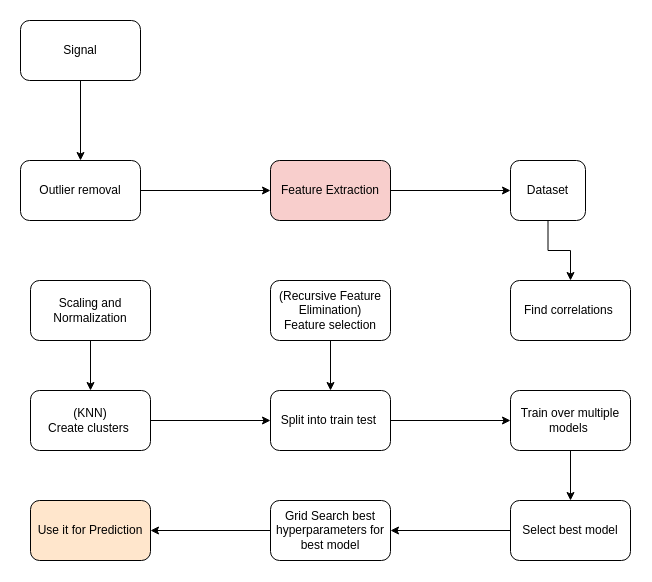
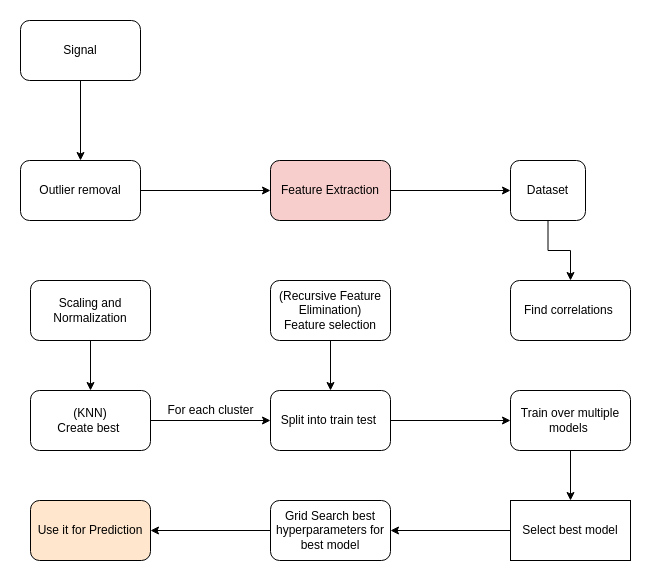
none -> (211, 411)
(91, 421) -> (91, 421)
(571, 531) -> (571, 531)
